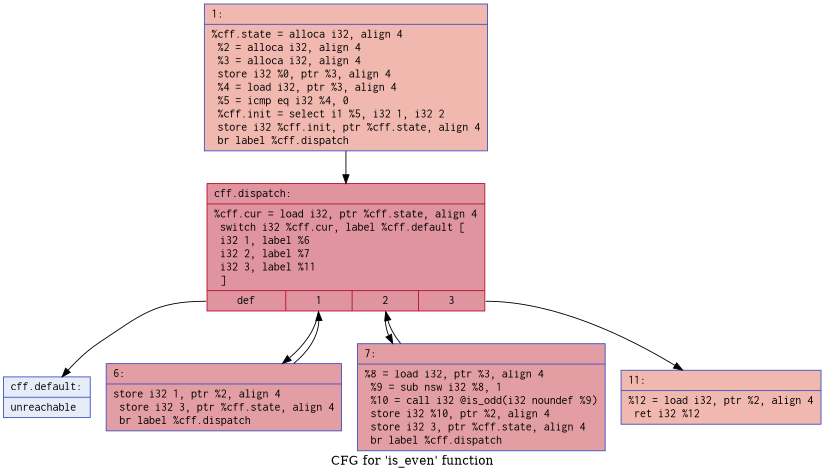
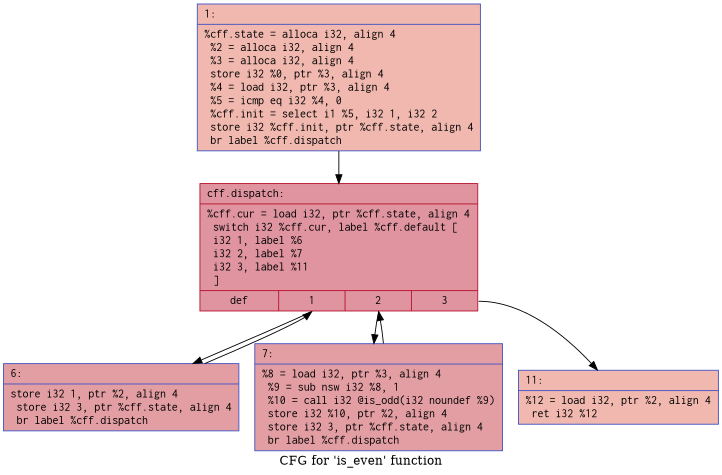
(47, 397) -> none
